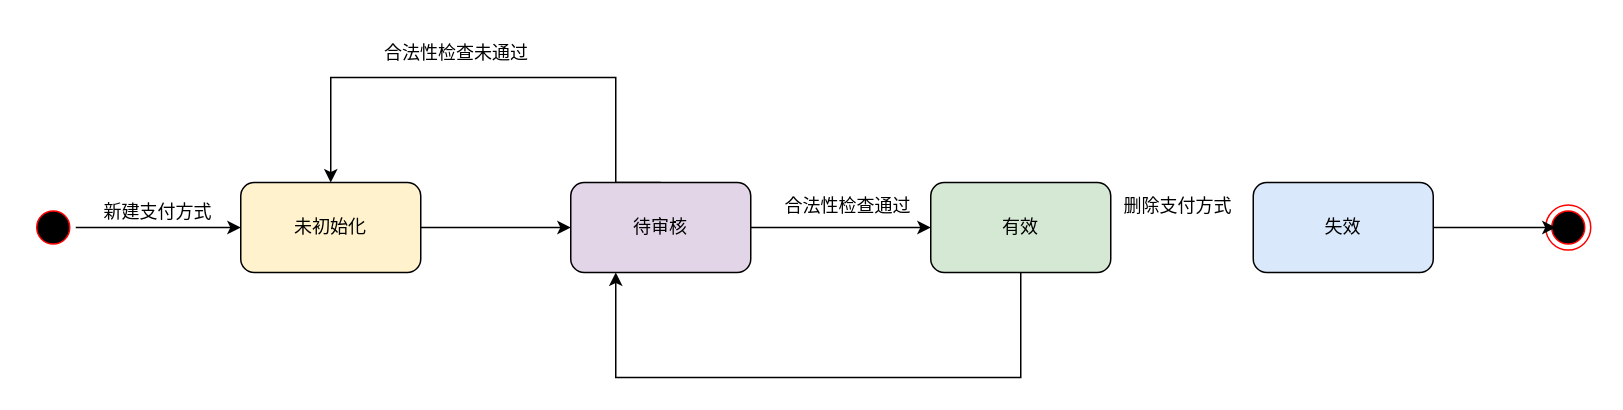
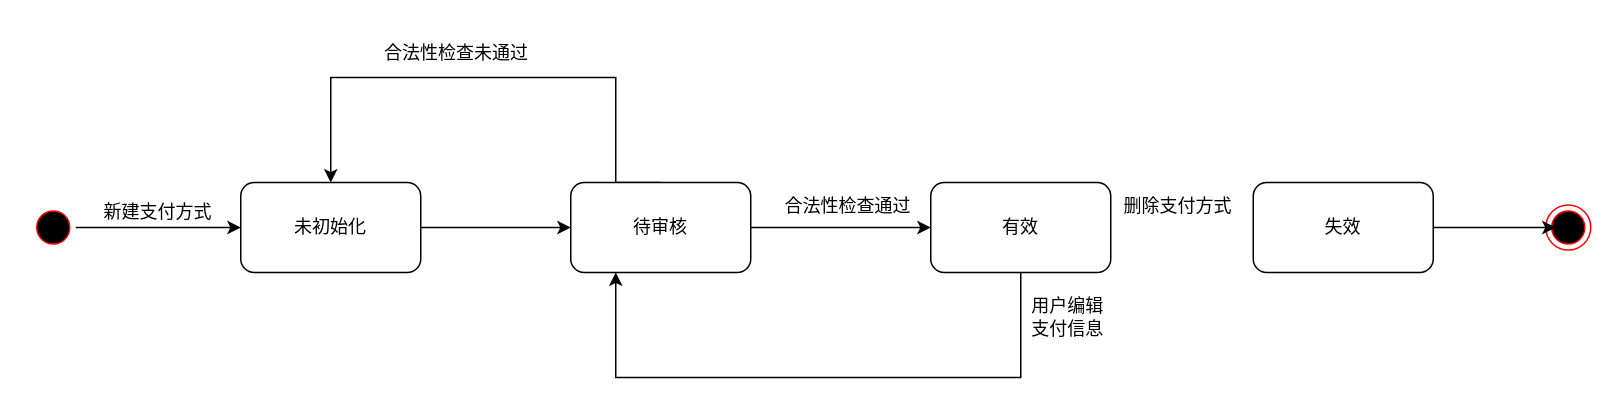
(331, 227) -> (331, 227)
(661, 227) -> (661, 227)
(1021, 227) -> (1021, 227)
(1343, 227) -> (1343, 227)
none -> (1067, 317)
